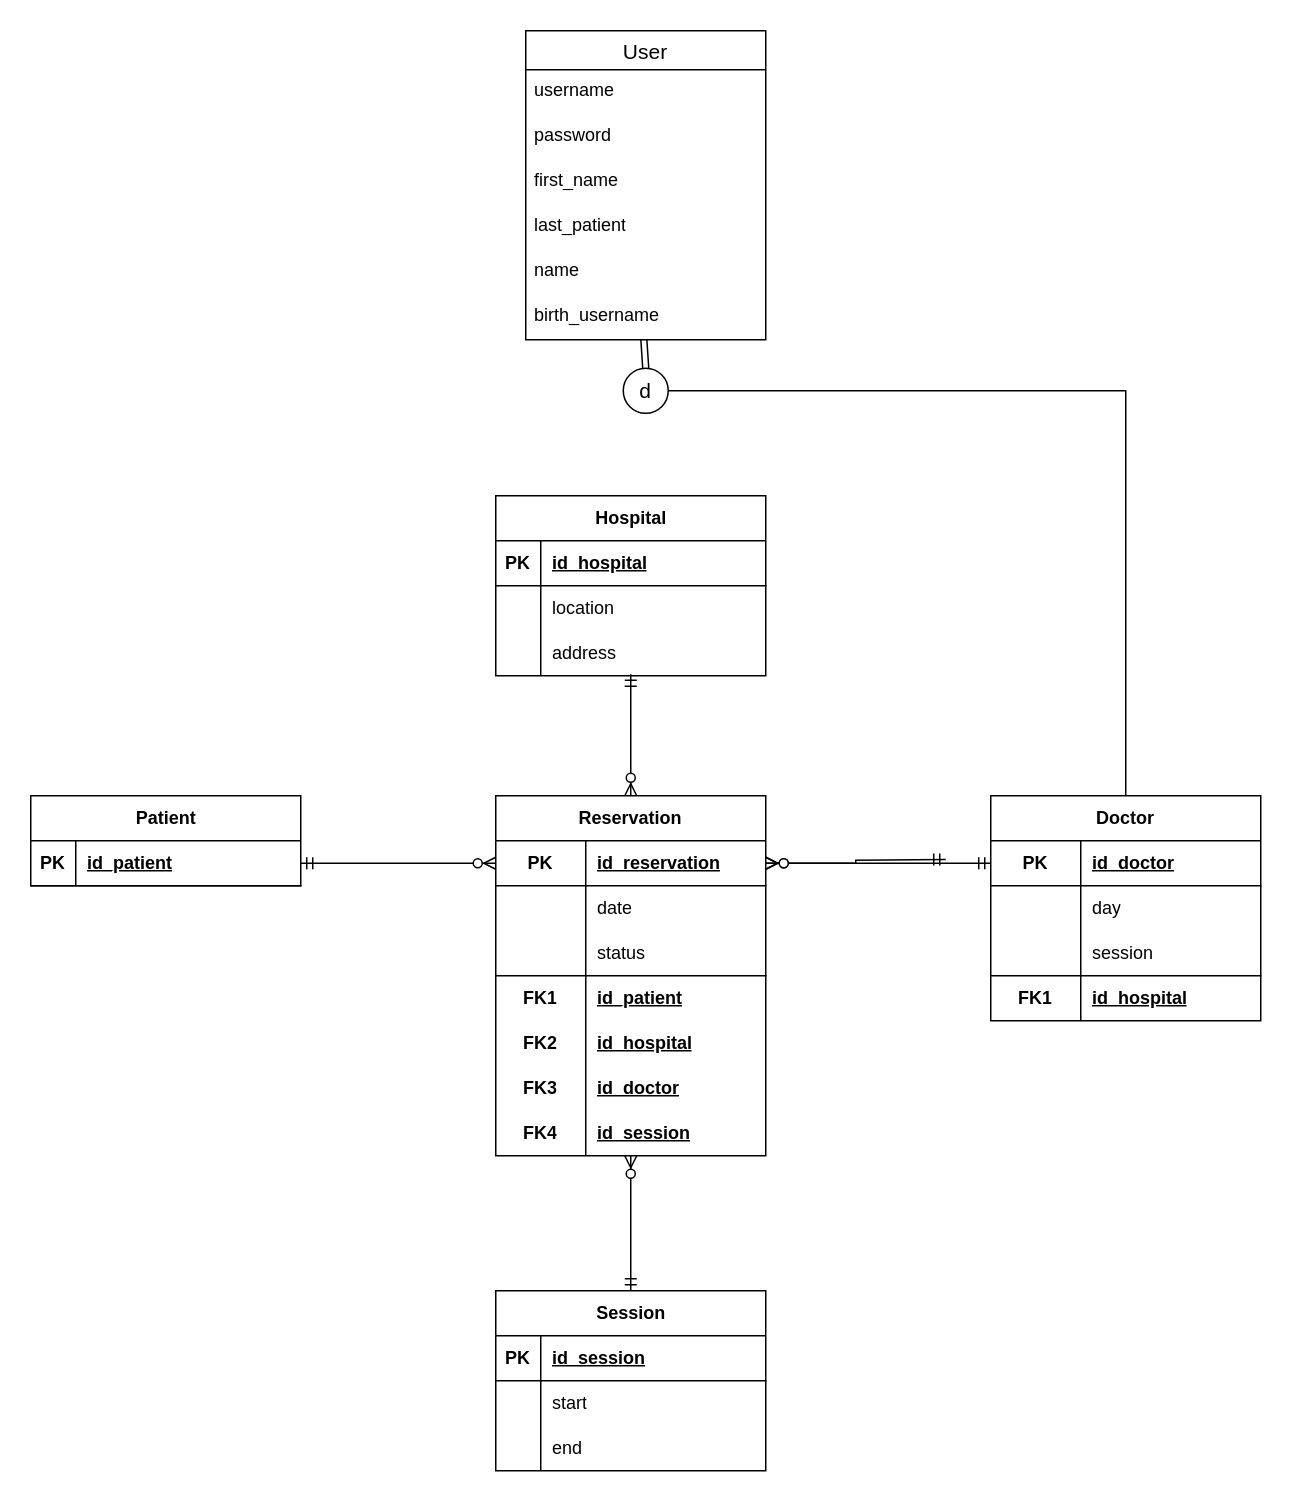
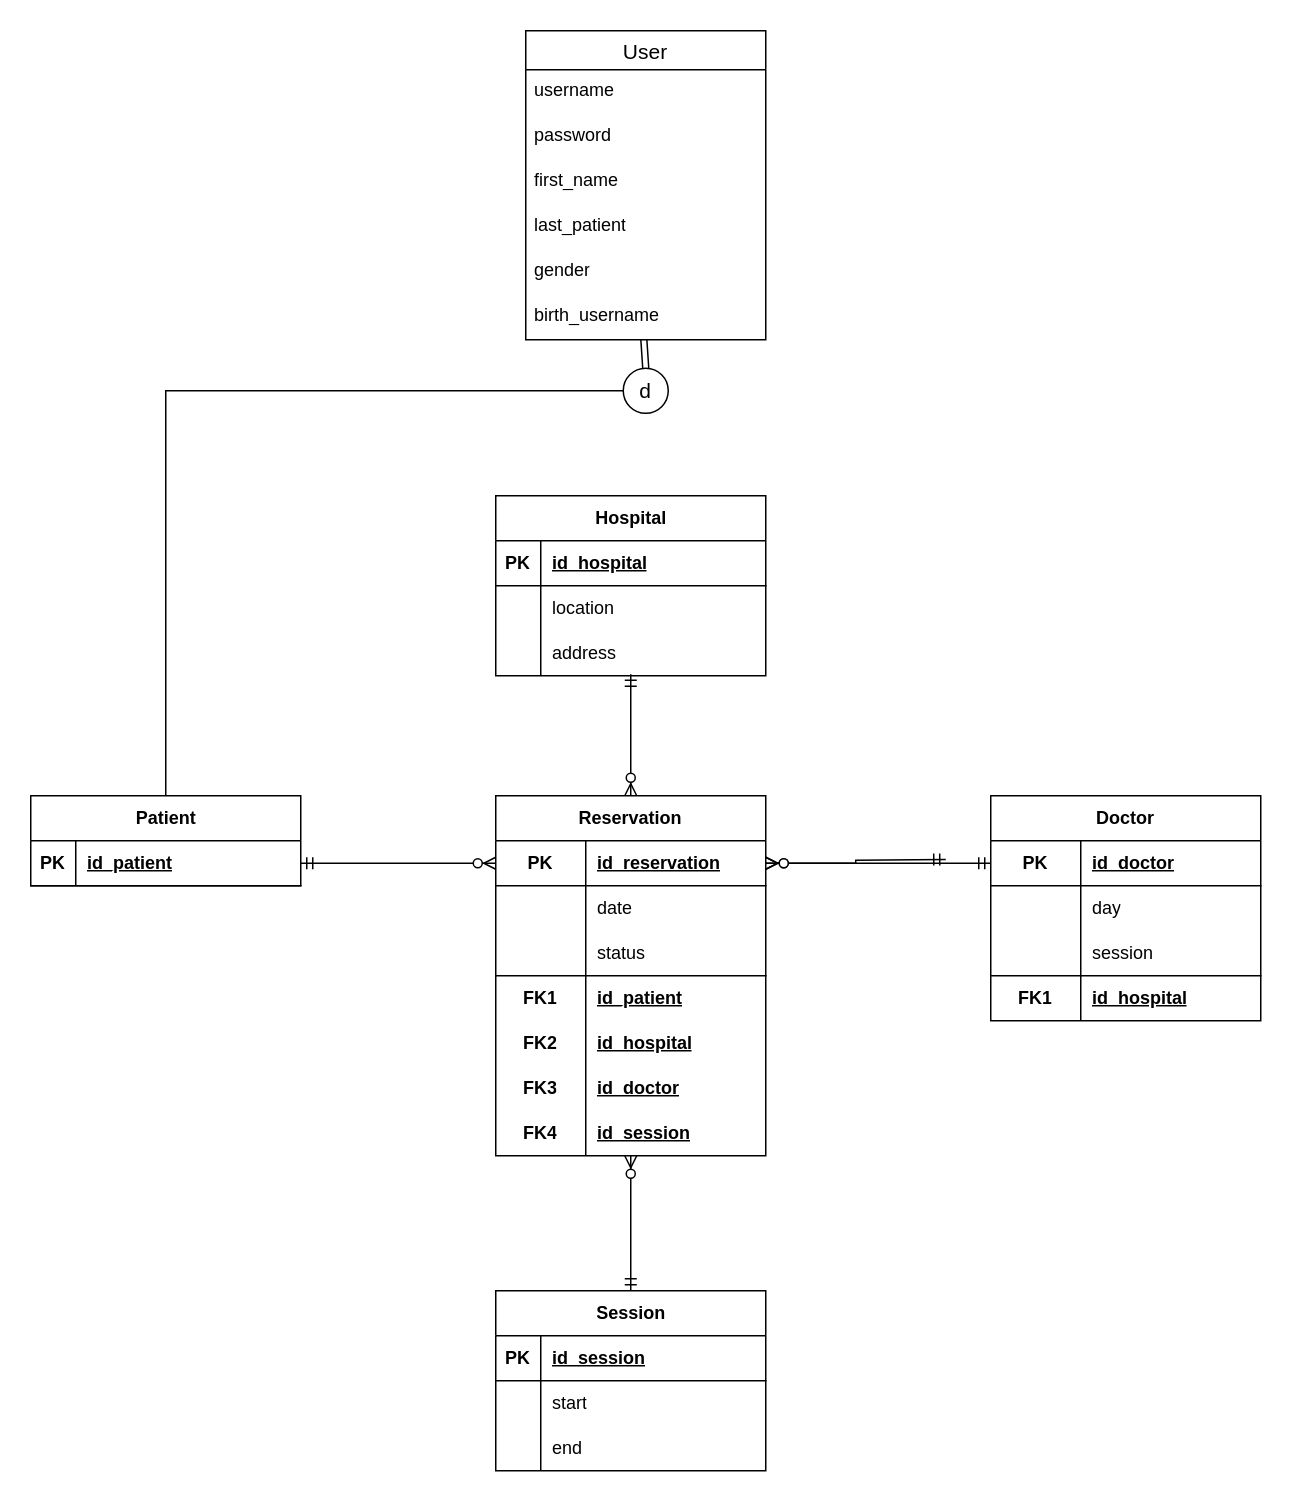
(555, 271) -> (565, 271)
none -> (192, 391)
(1100, 391) -> none
